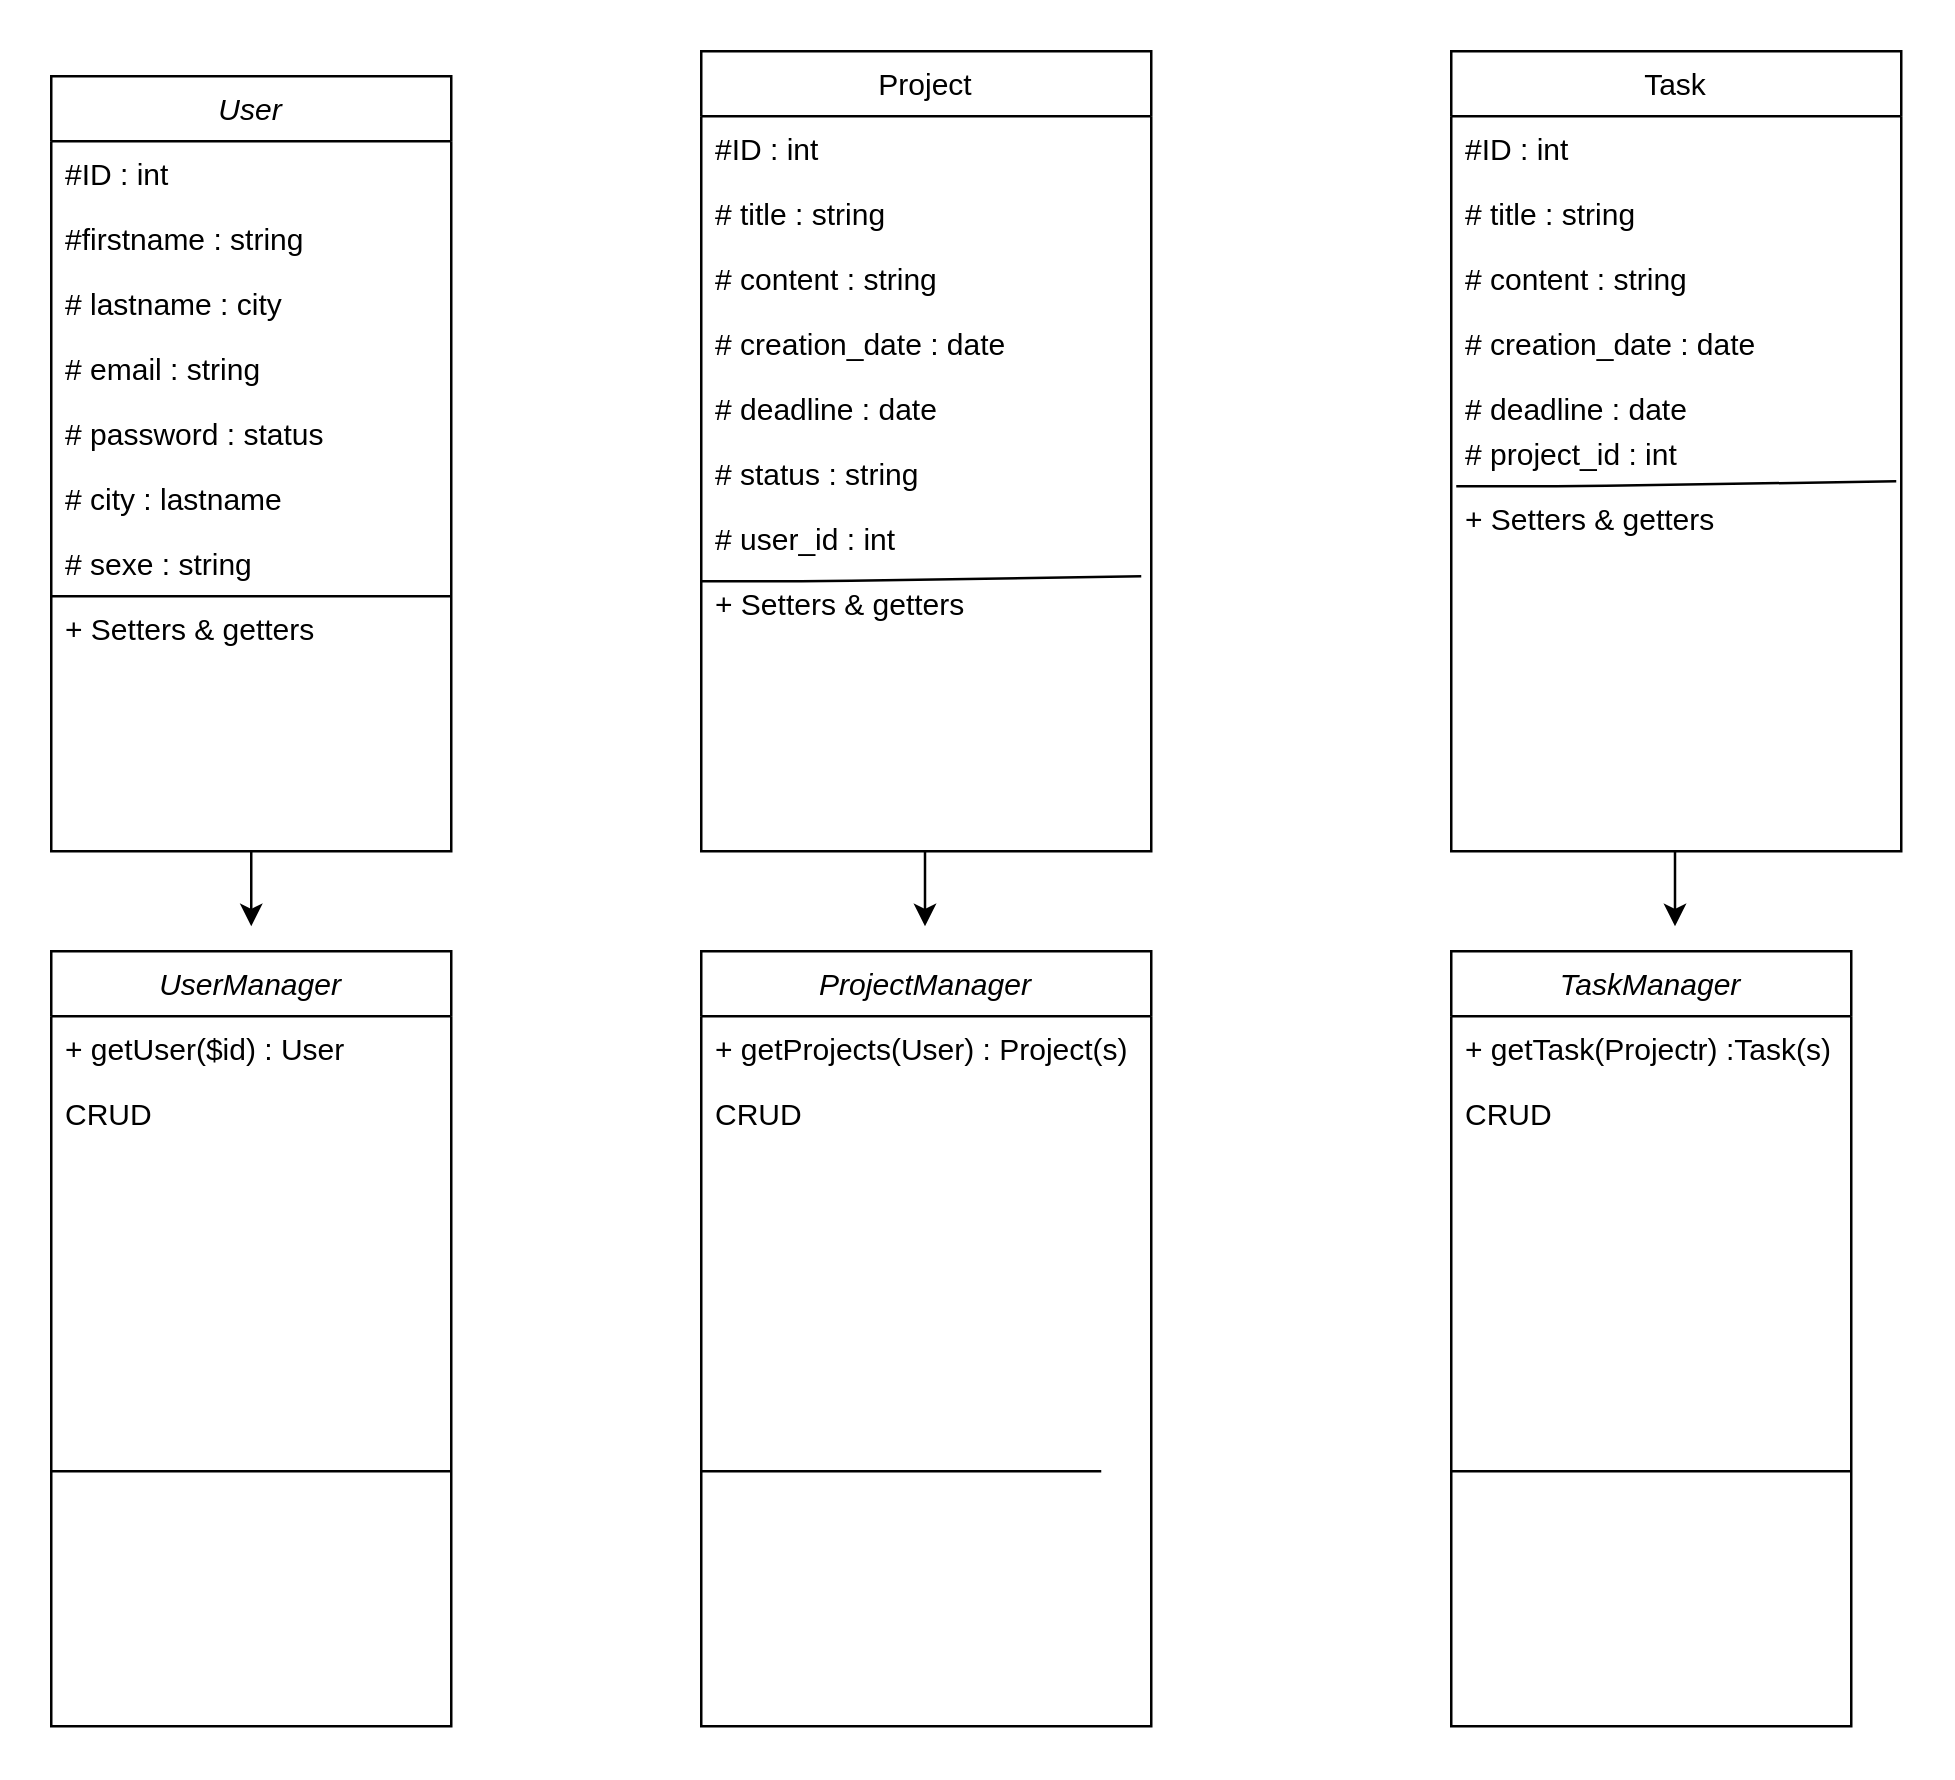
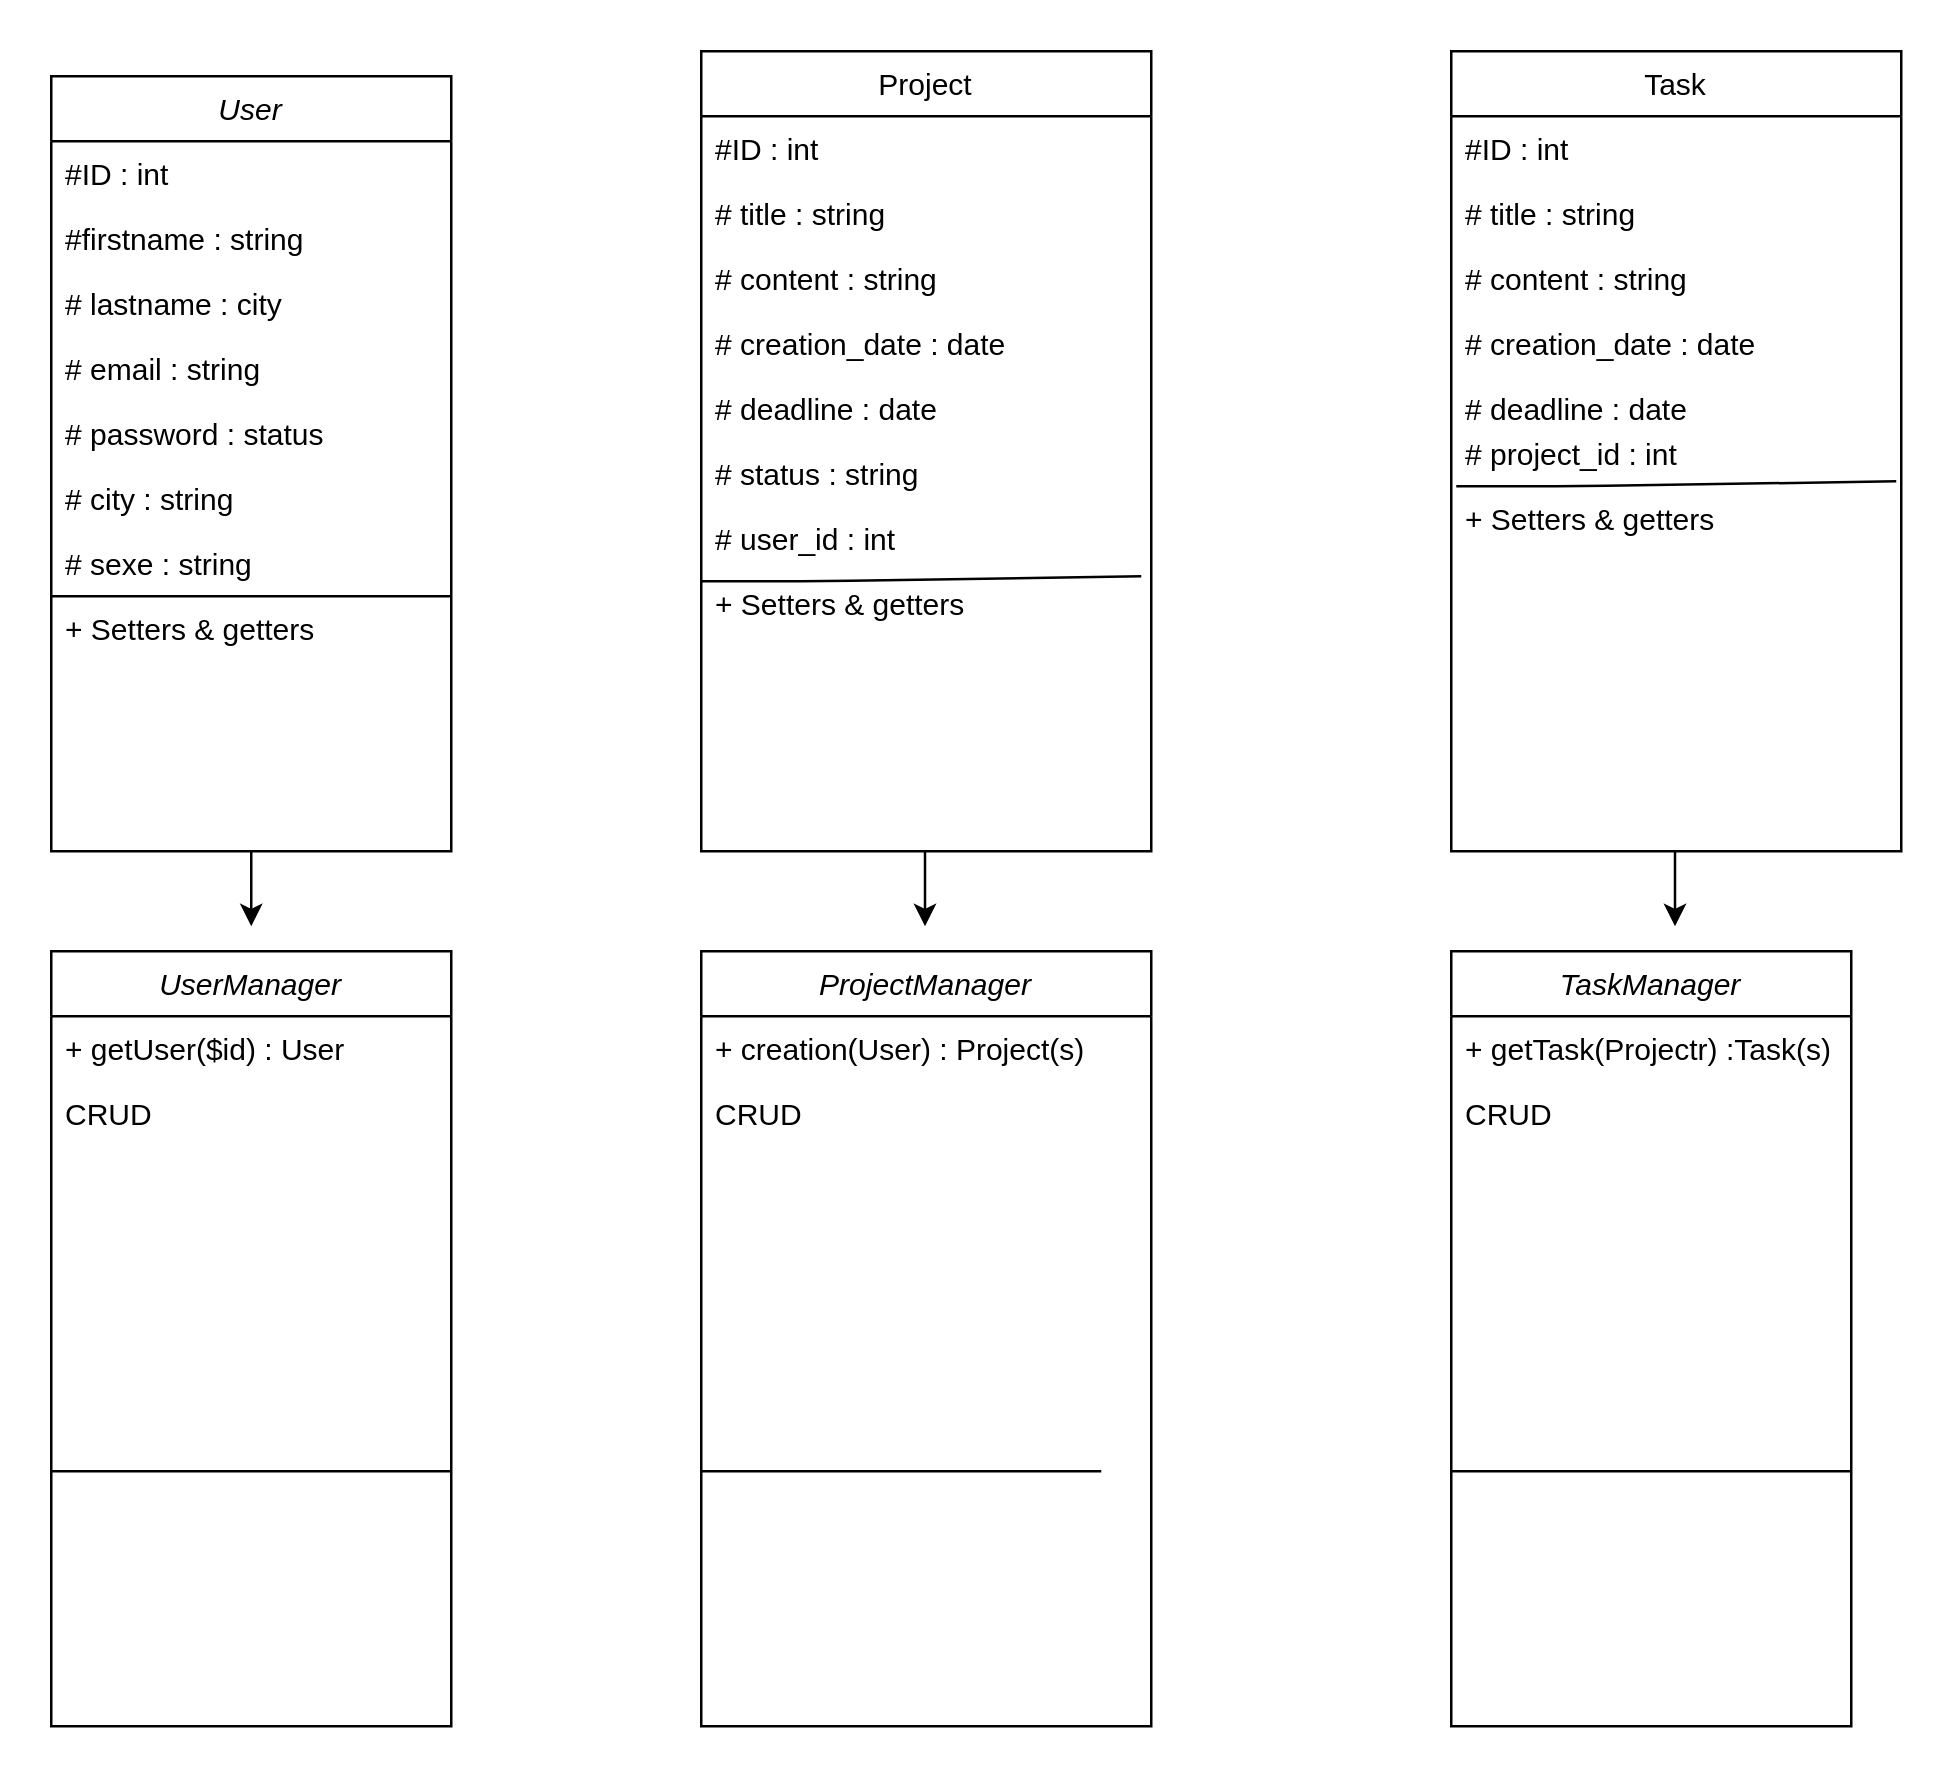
(184, 500) -> (168, 500)
(968, 1050) -> (939, 1050)
